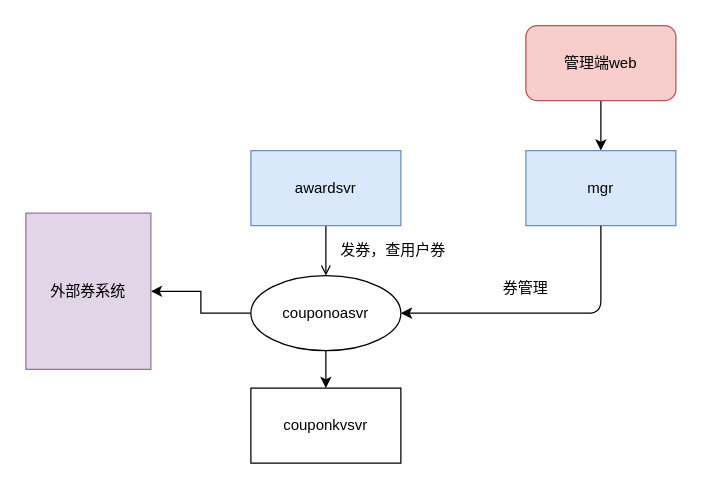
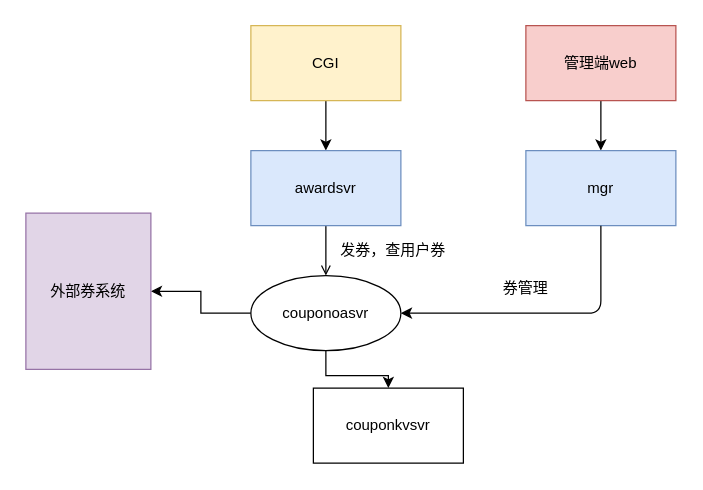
none -> (326, 63)
(601, 63) -> (601, 63)
none -> (326, 122)
(326, 426) -> (388, 426)
